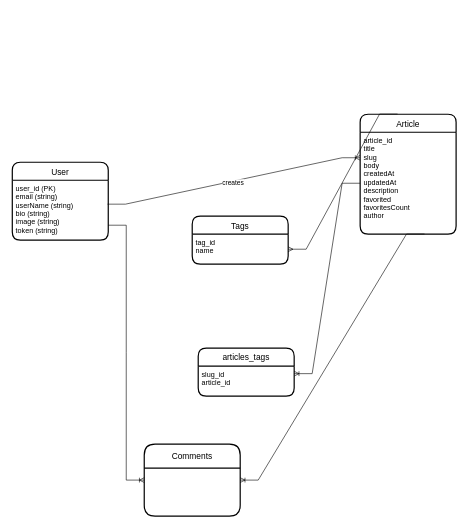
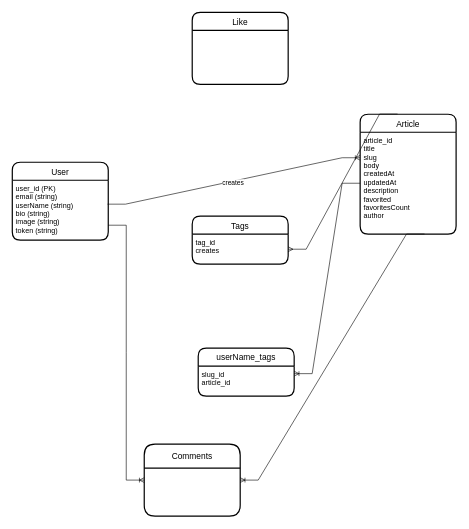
none -> (240, 48)
(207, 242) -> (207, 242)
(246, 358) -> (246, 358)
